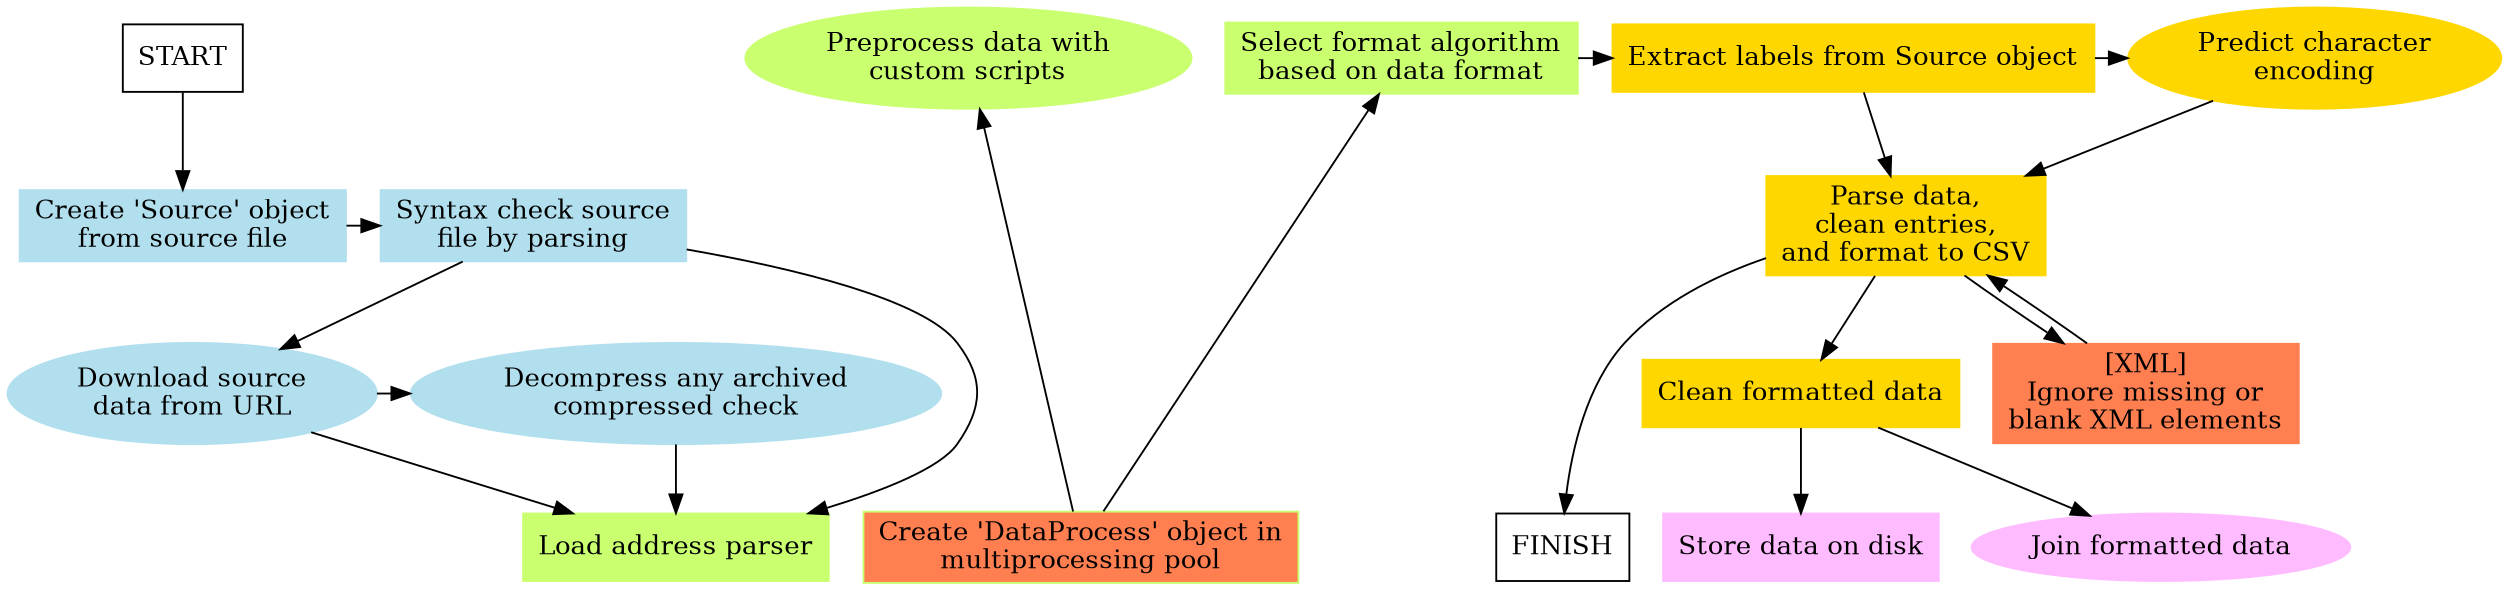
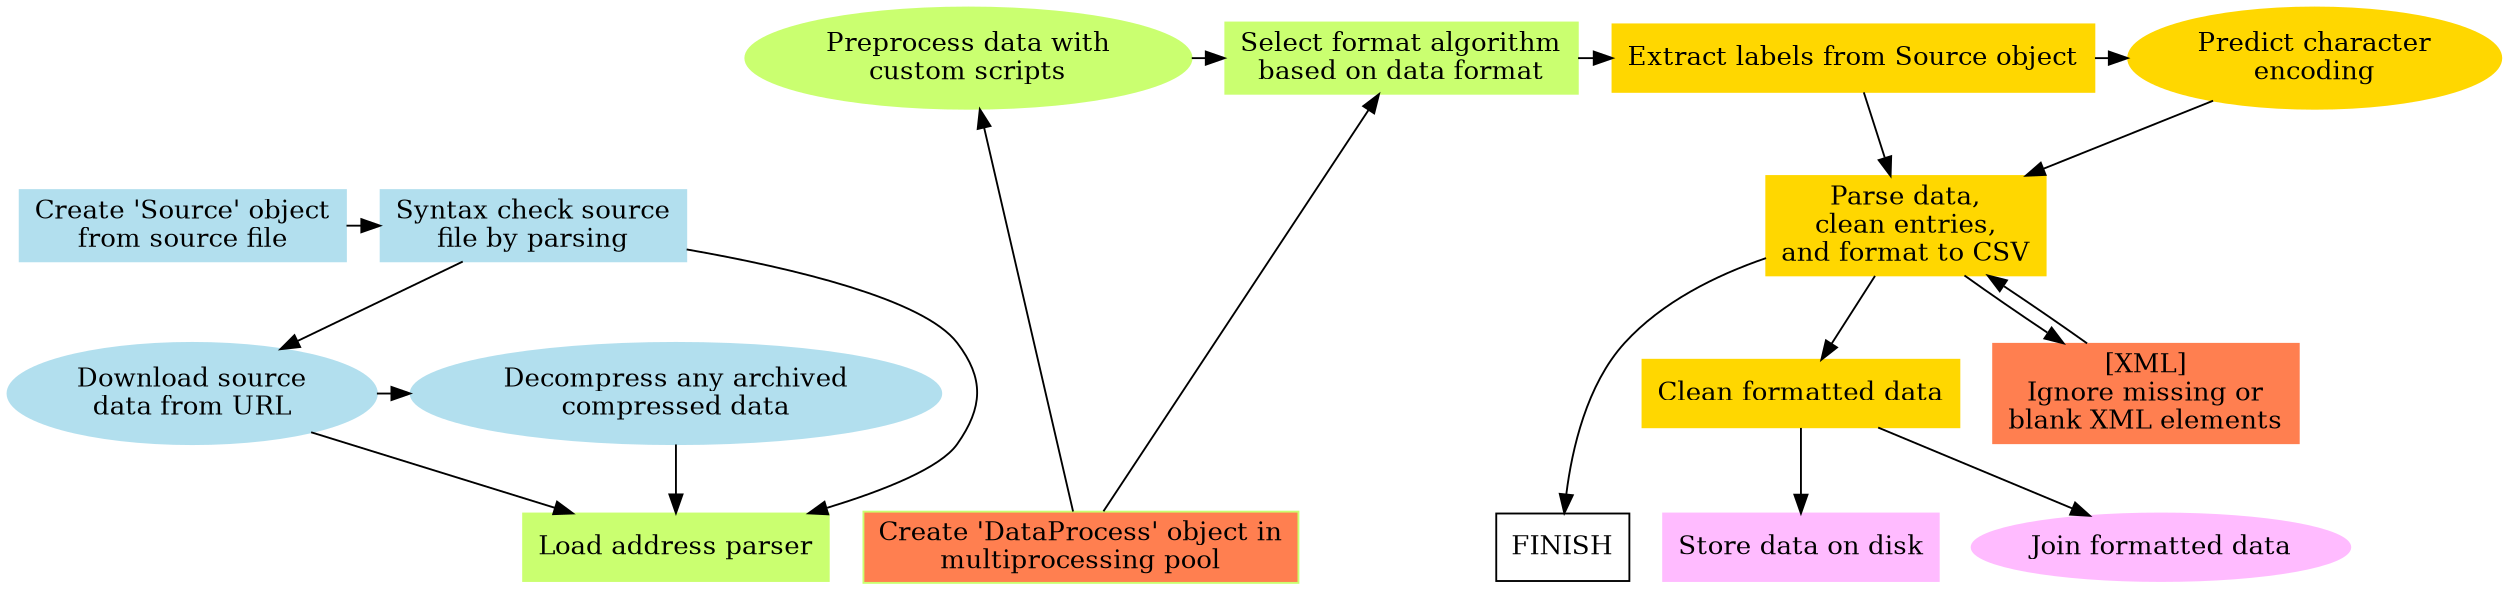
(183, 58) -> none
none -> (1199, 58)
(676, 394) -> (676, 394)
